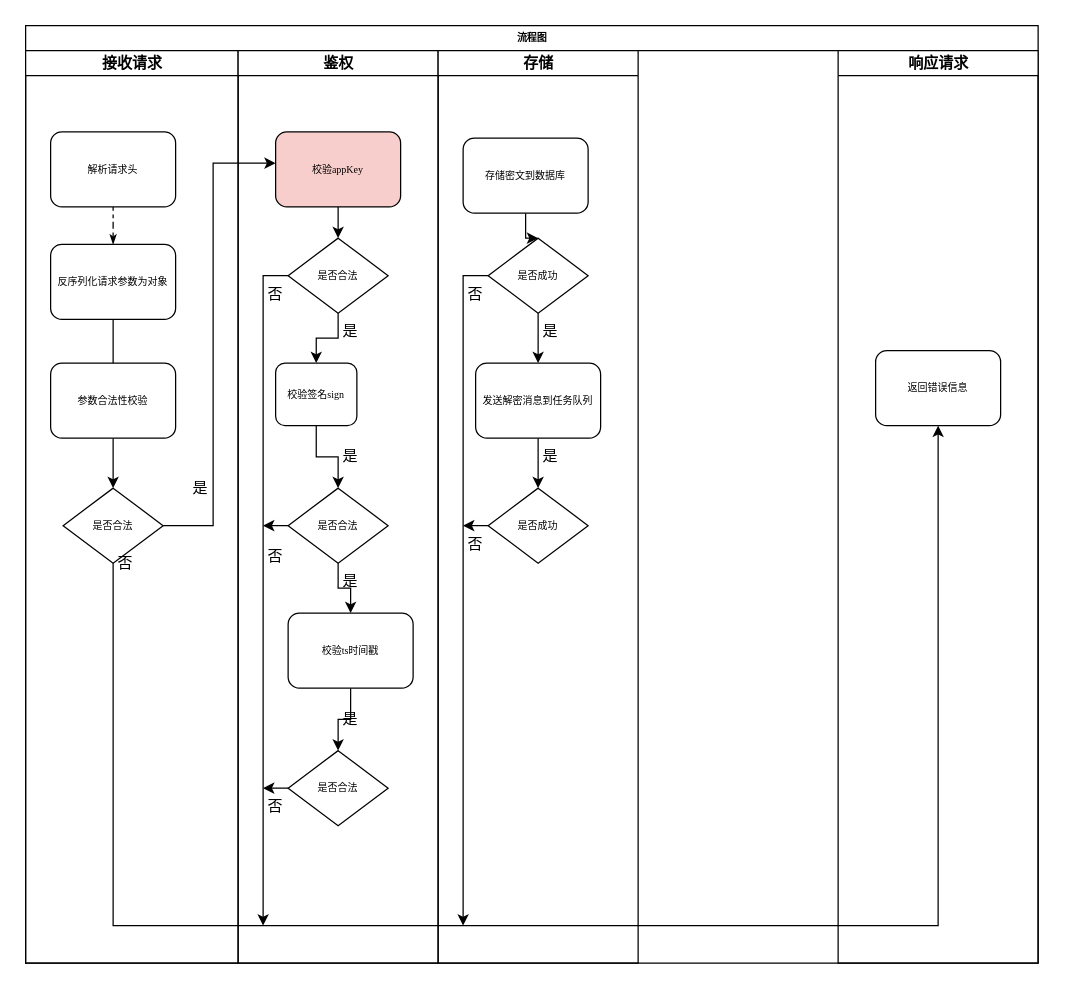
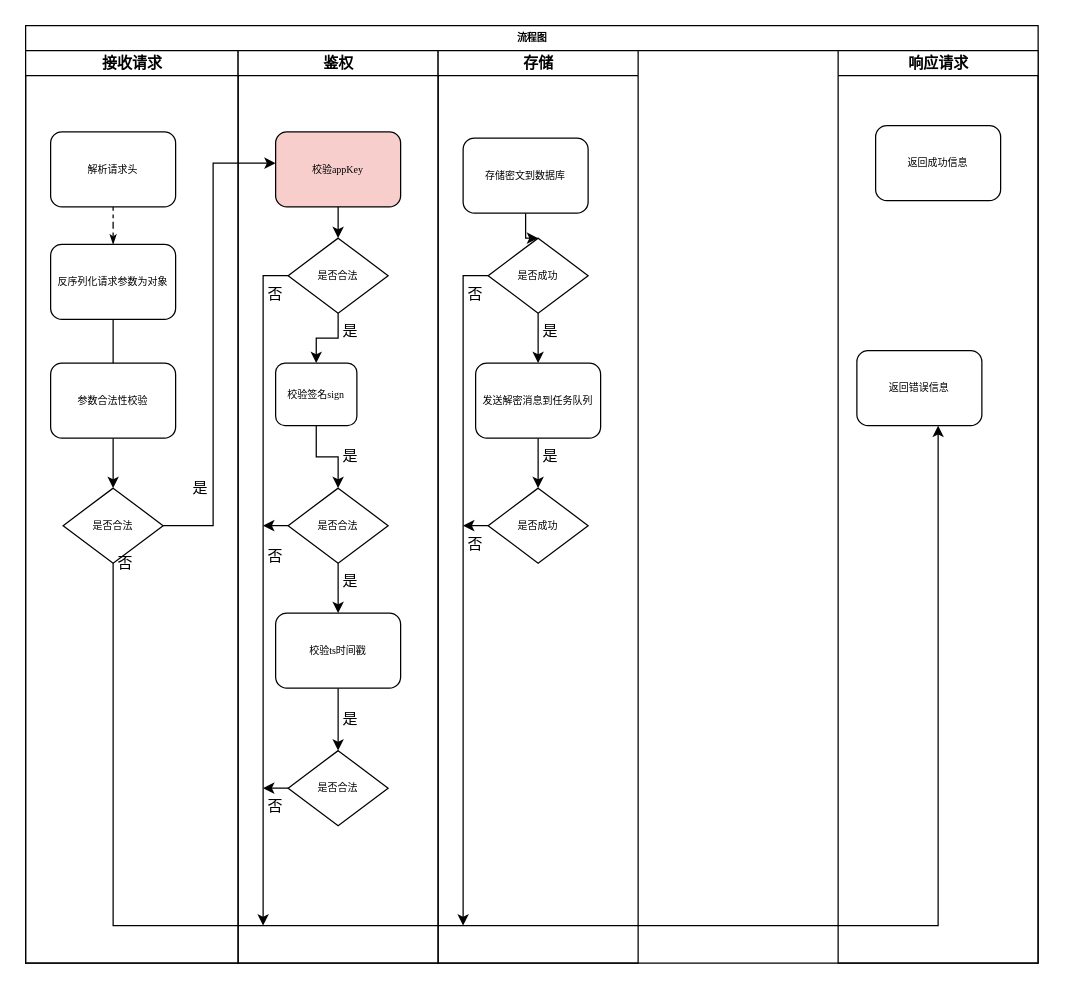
none -> (938, 163)
(938, 388) -> (919, 388)
(351, 651) -> (338, 651)
